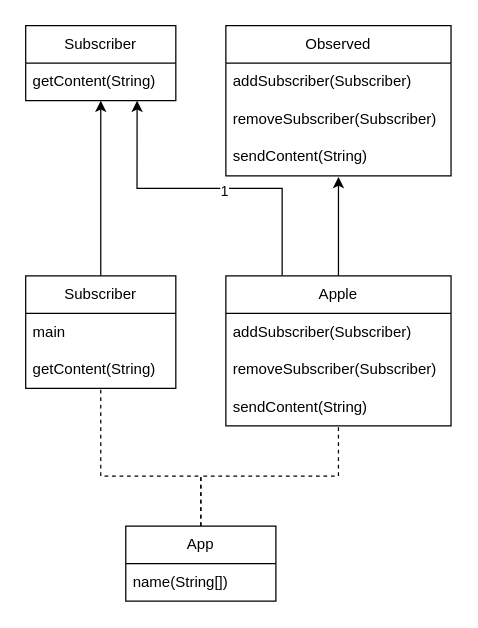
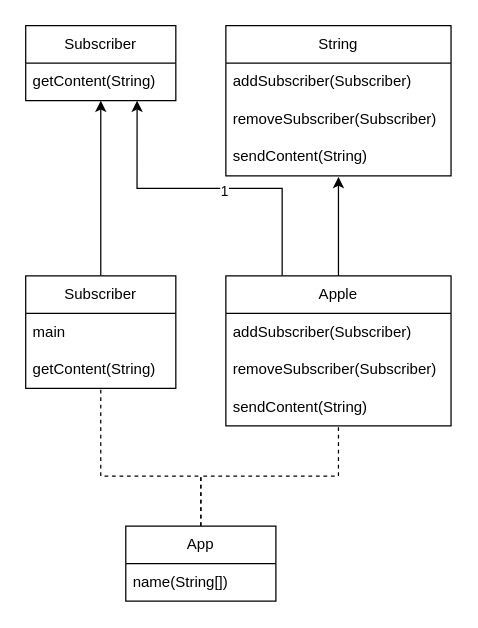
(338, 44) -> (338, 44)
